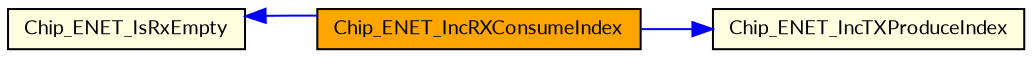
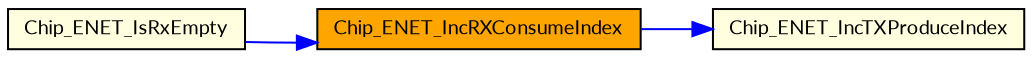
(291, 16) -> (271, 42)
